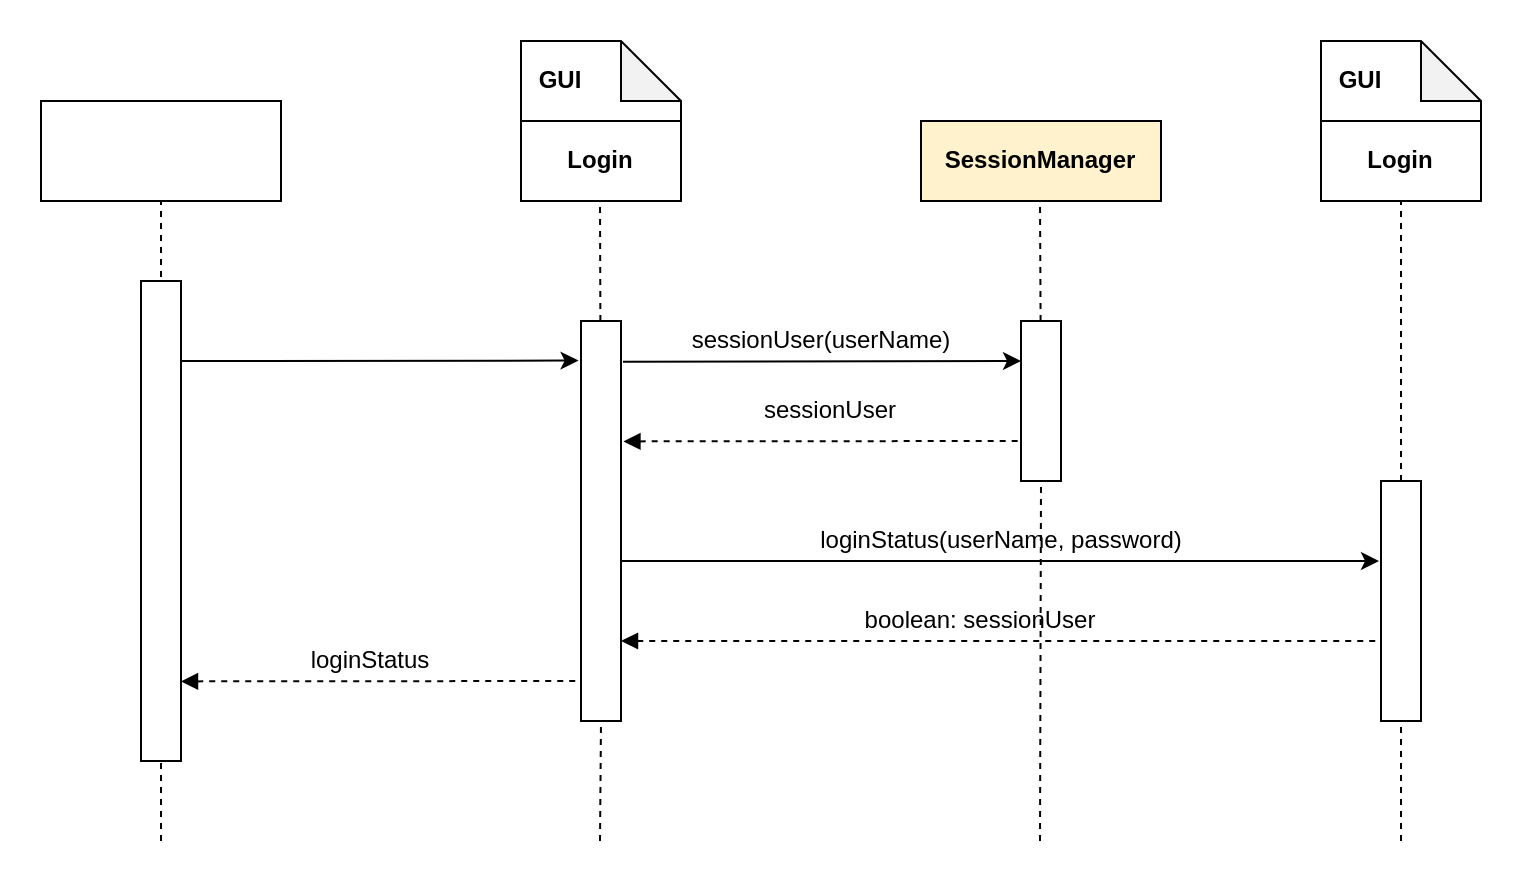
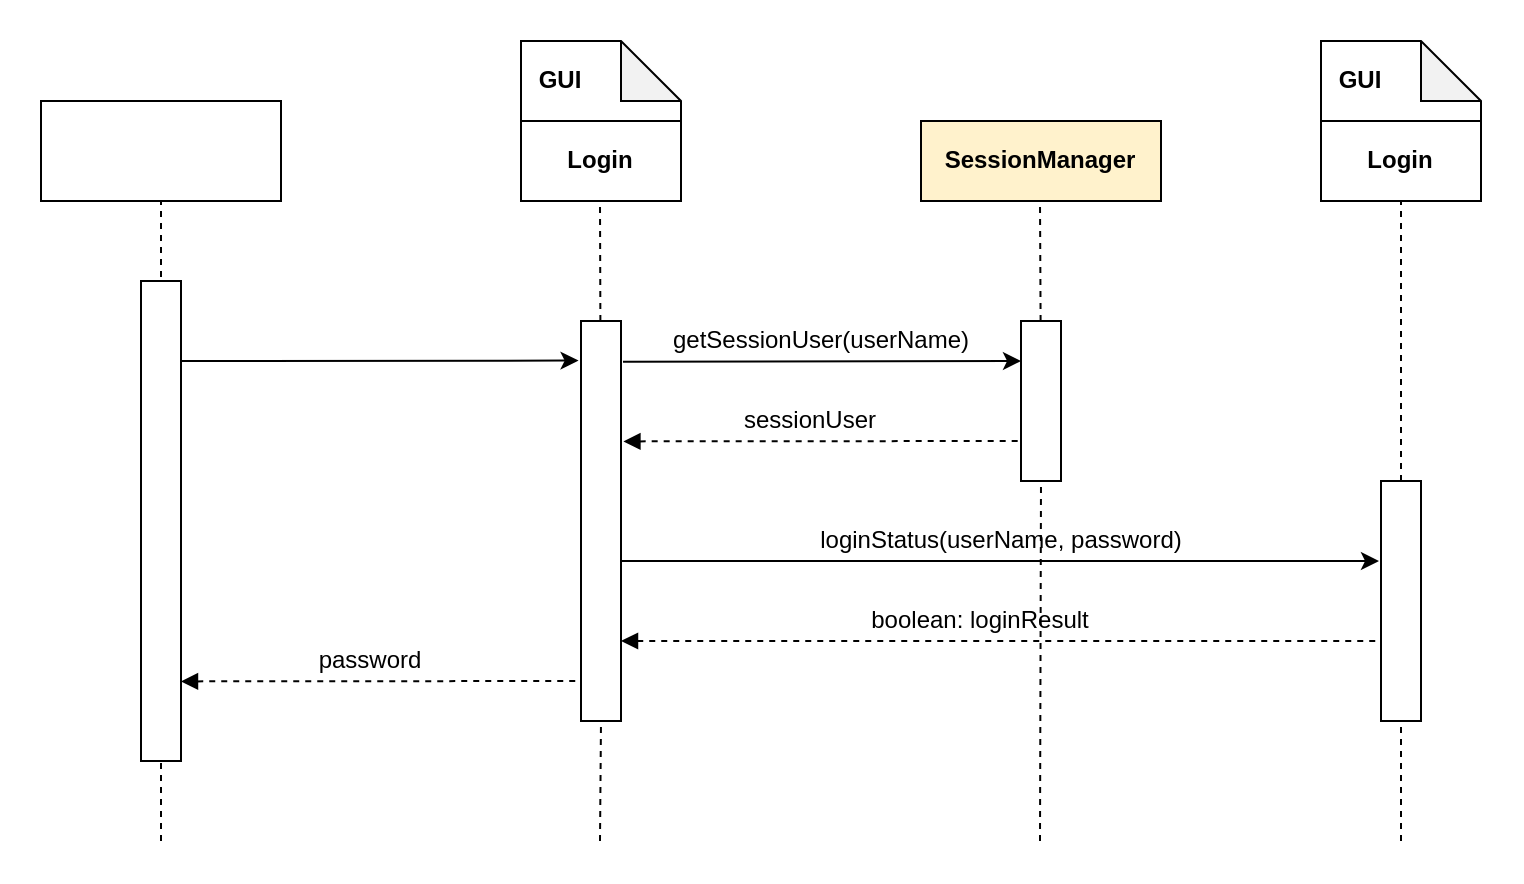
(822, 341) -> (822, 341)
(831, 411) -> (811, 421)
(981, 621) -> (981, 621)
(371, 661) -> (371, 661)
